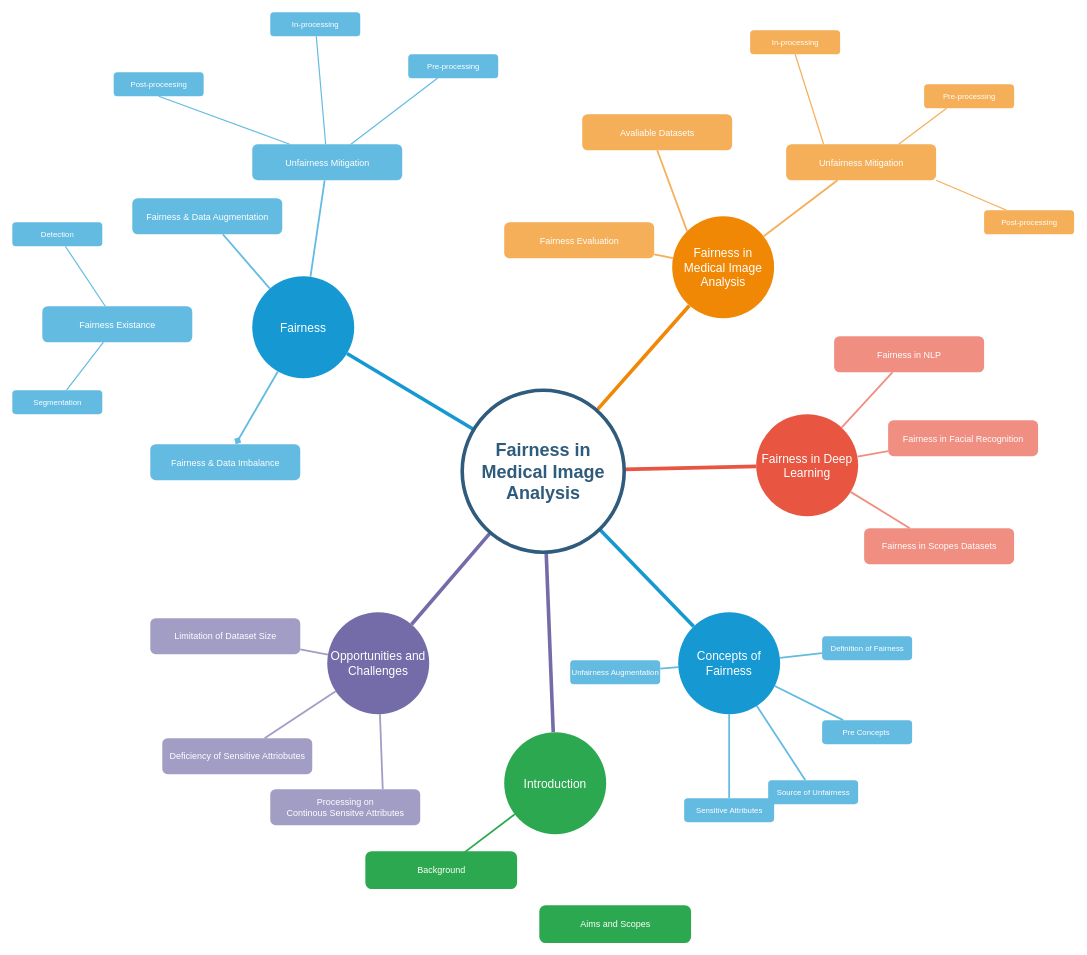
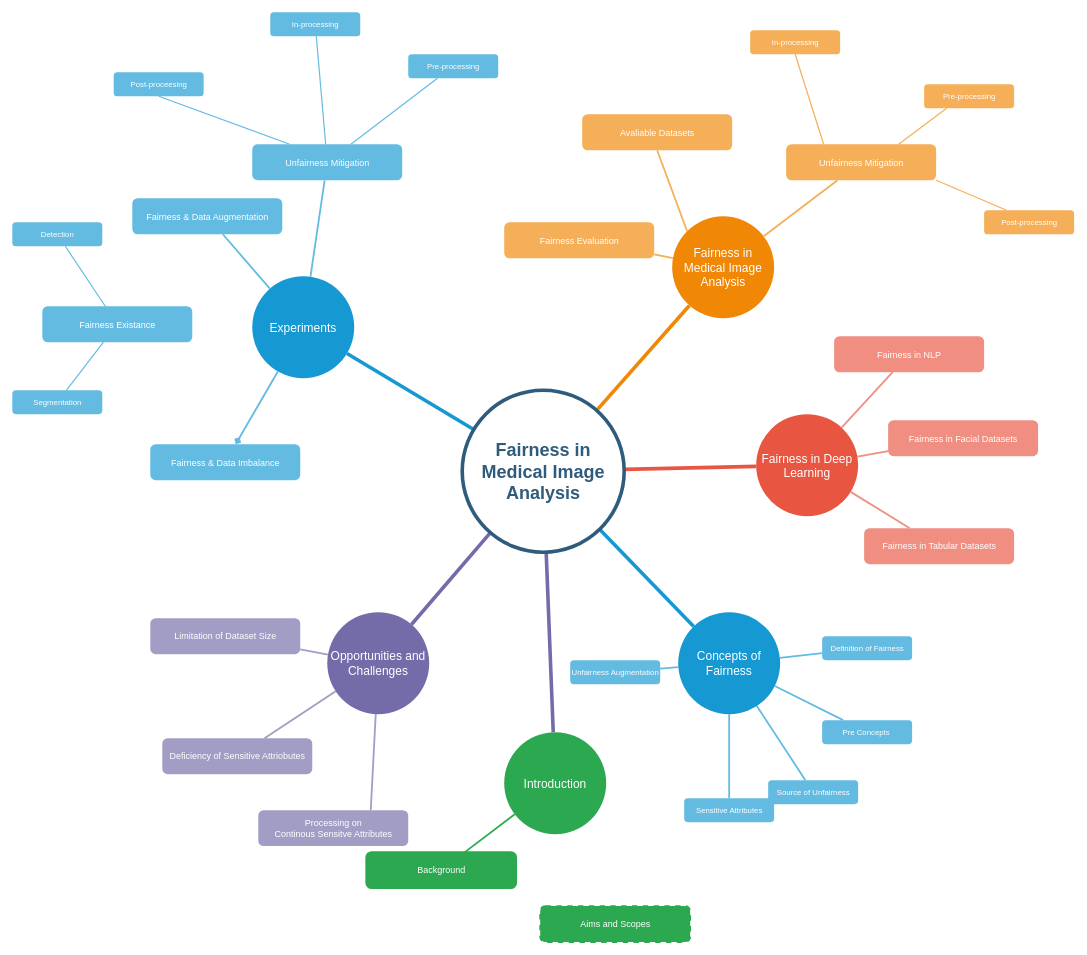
(303, 327) -> (303, 327)
(964, 438) -> (964, 438)
(940, 546) -> (940, 546)
(345, 807) -> (333, 828)
(615, 924) -> (615, 924)
